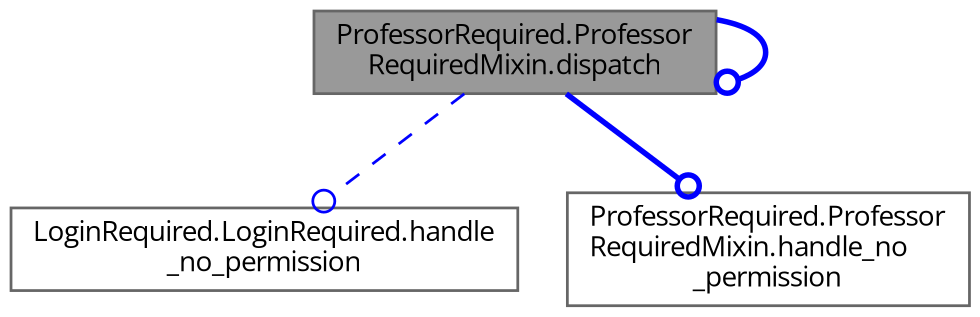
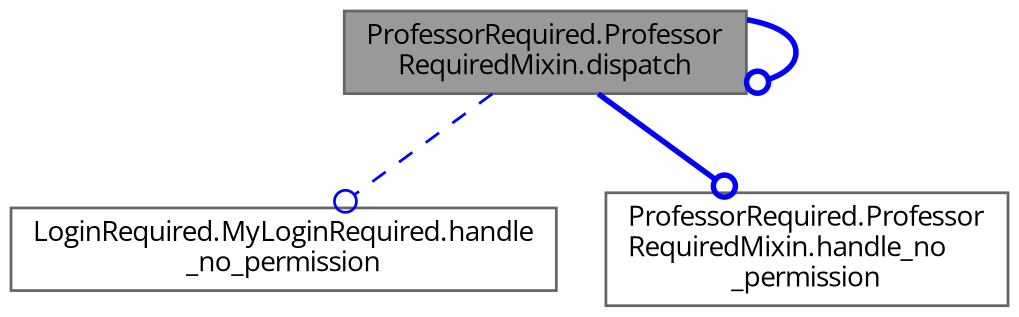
(264, 249) -> (284, 249)
